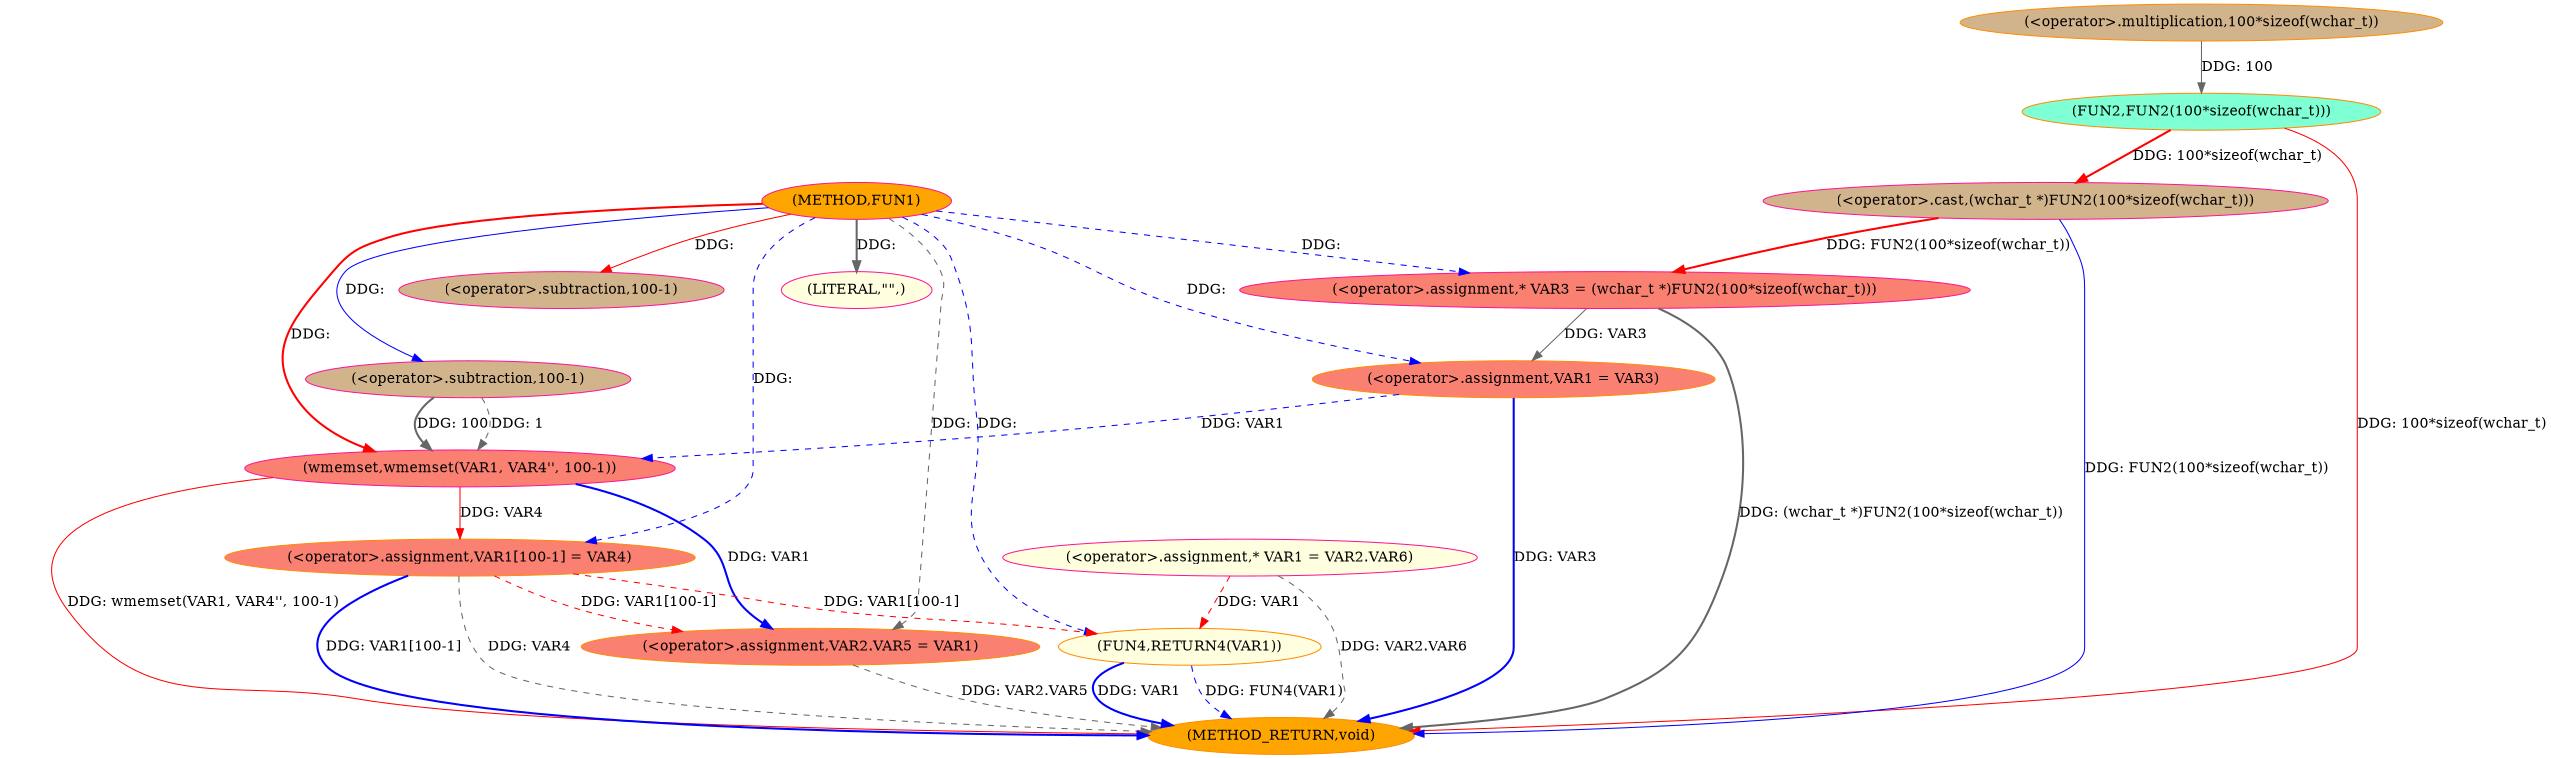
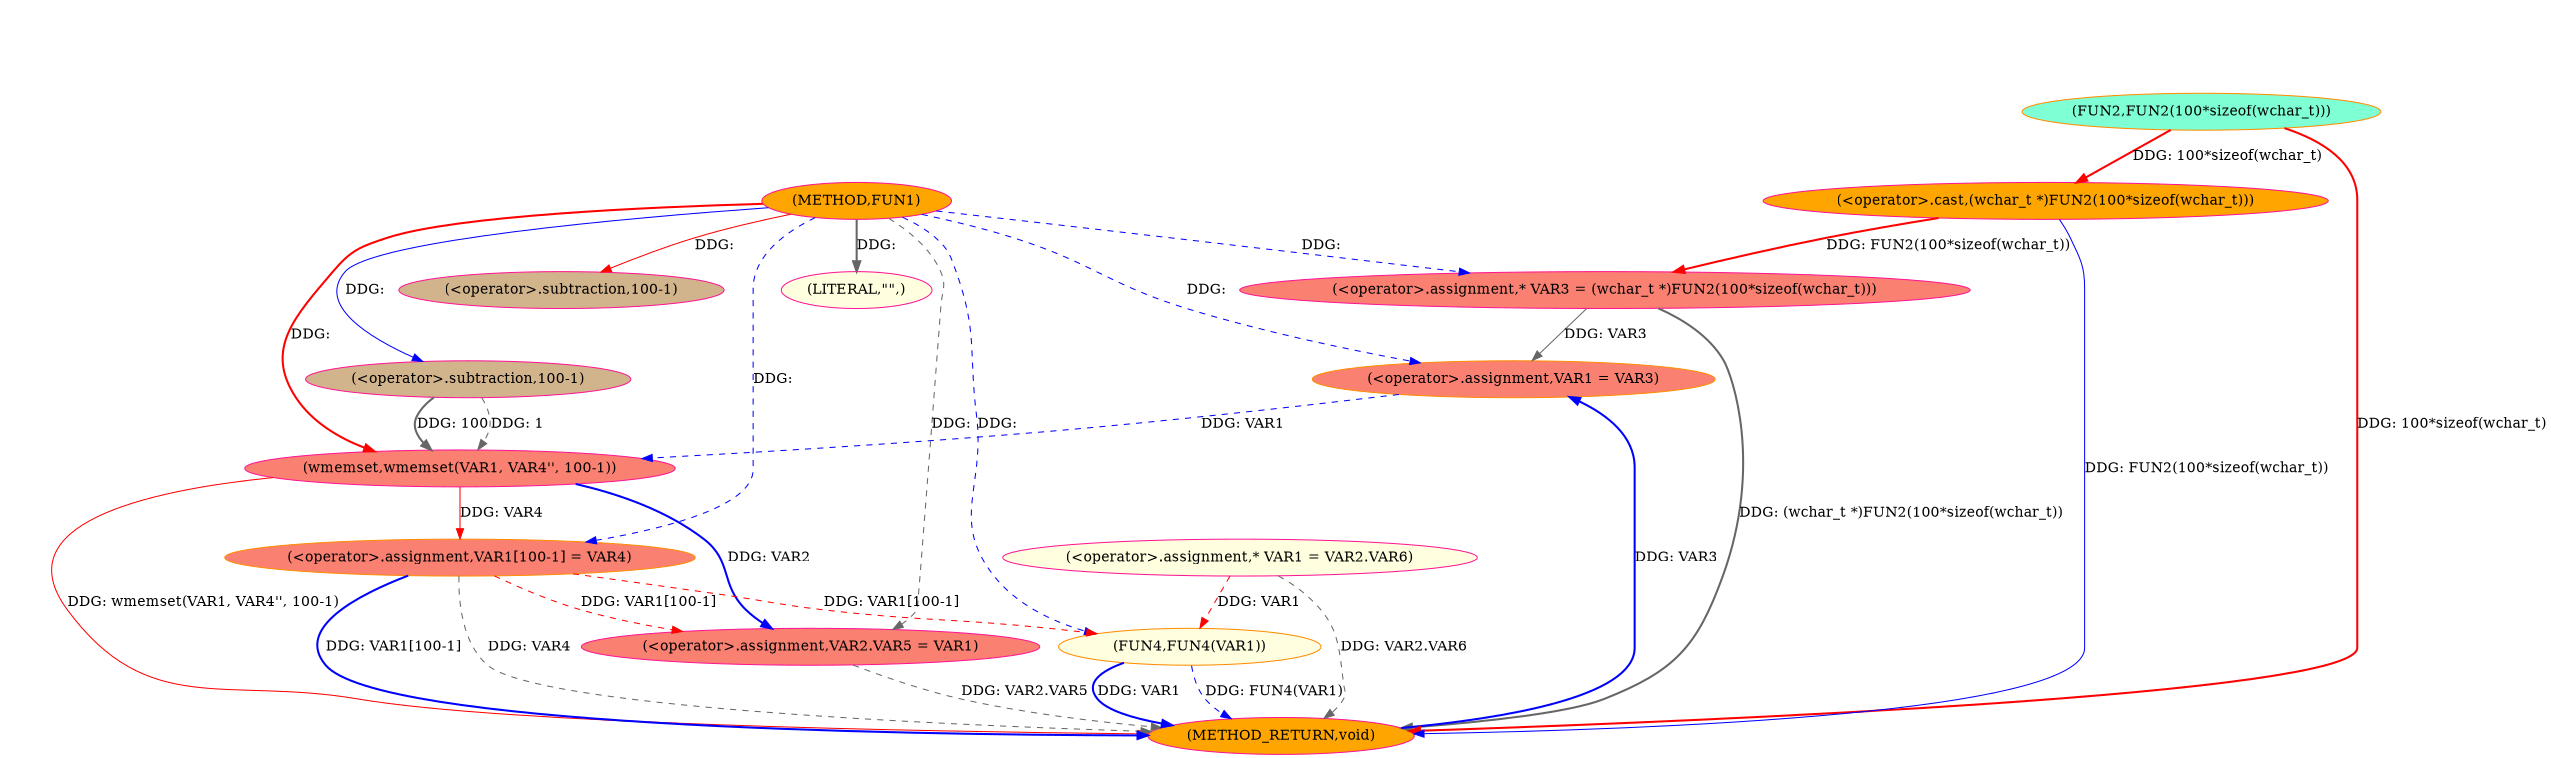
(2201, 23) -> none
(2046, 201) -> (2046, 201)
(770, 558) -> (770, 558)
(1514, 607) -> (1635, 641)
(811, 647) -> (811, 647)
(1190, 647) -> (1190, 647)
(2170, 688) -> (2170, 688)
(1281, 736) -> (1281, 736)
